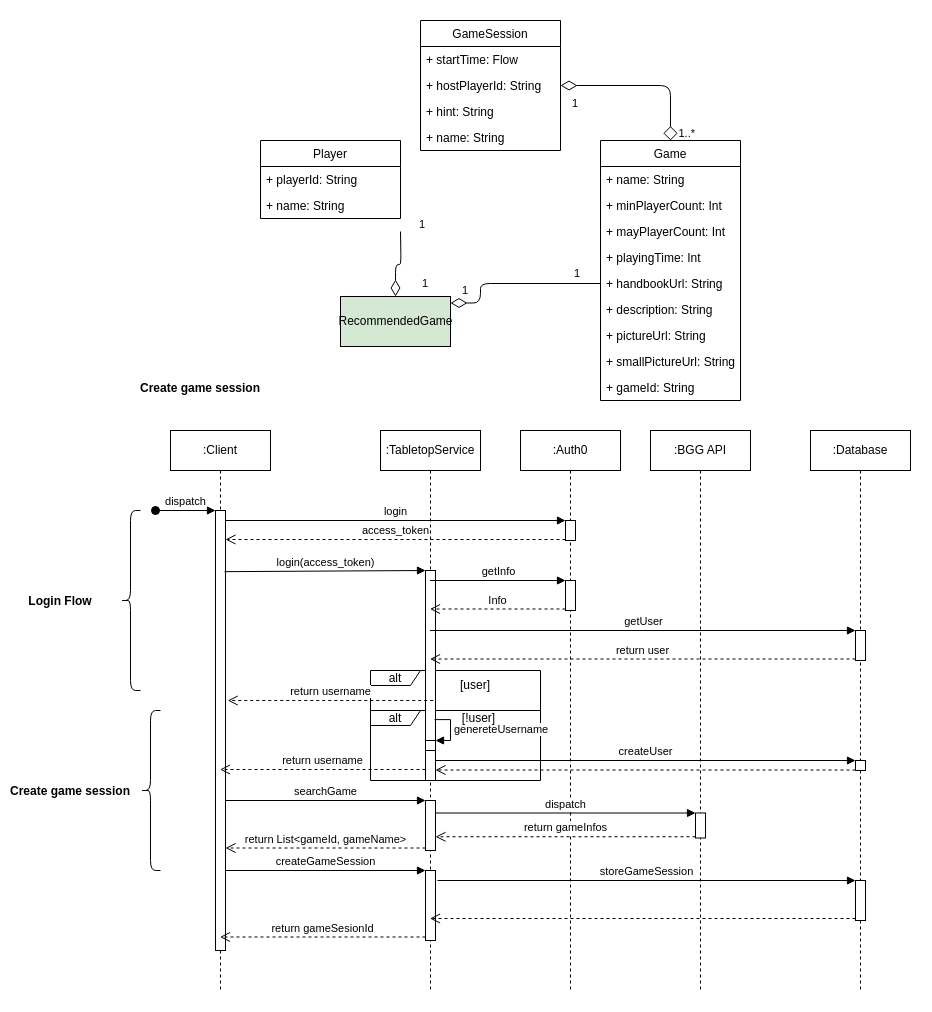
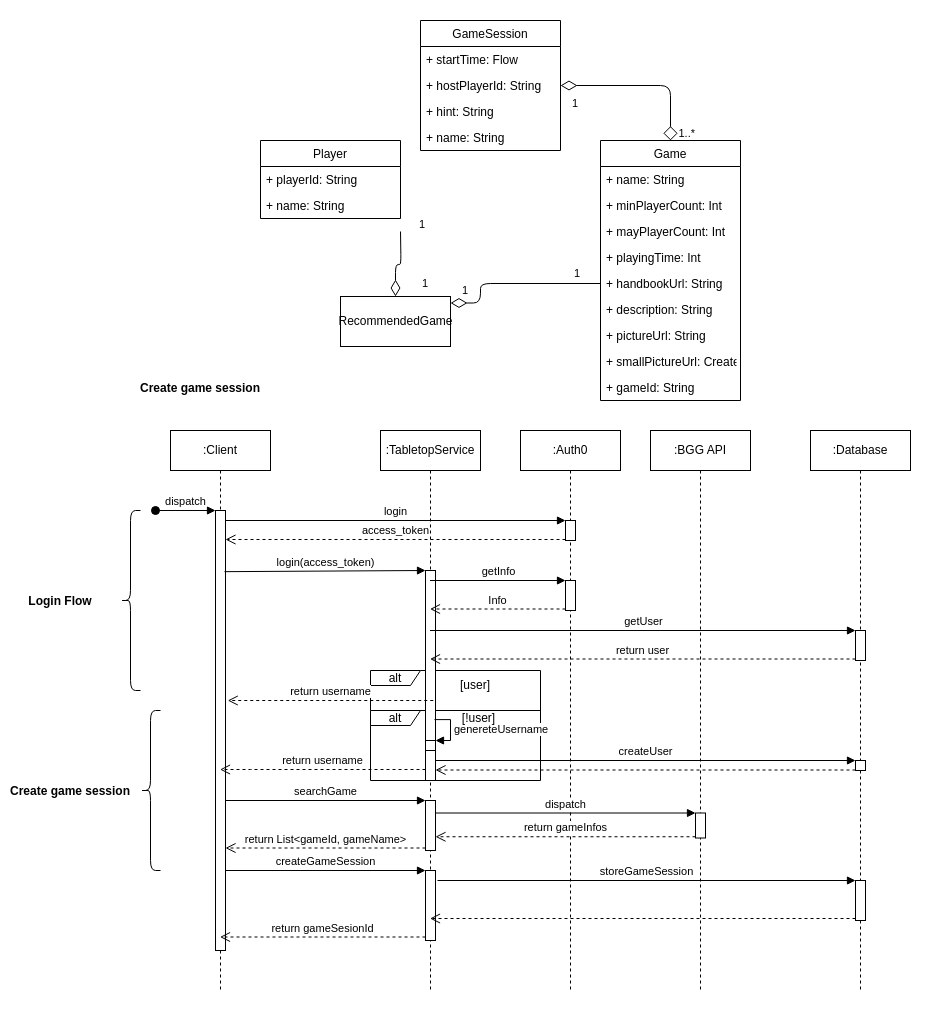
(396, 322) -> (396, 322)
(678, 362) -> (679, 362)
